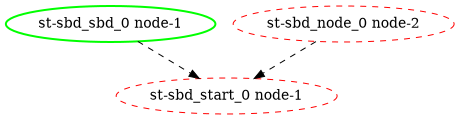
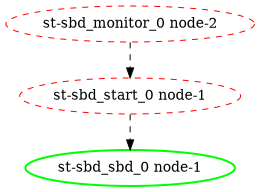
(344, 24) -> (130, 24)
(164, 57) -> (130, 127)
